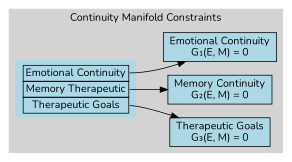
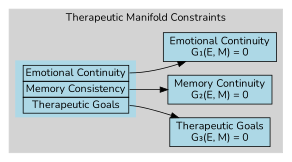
(146, 18) -> (146, 18)
(76, 89) -> (76, 89)
